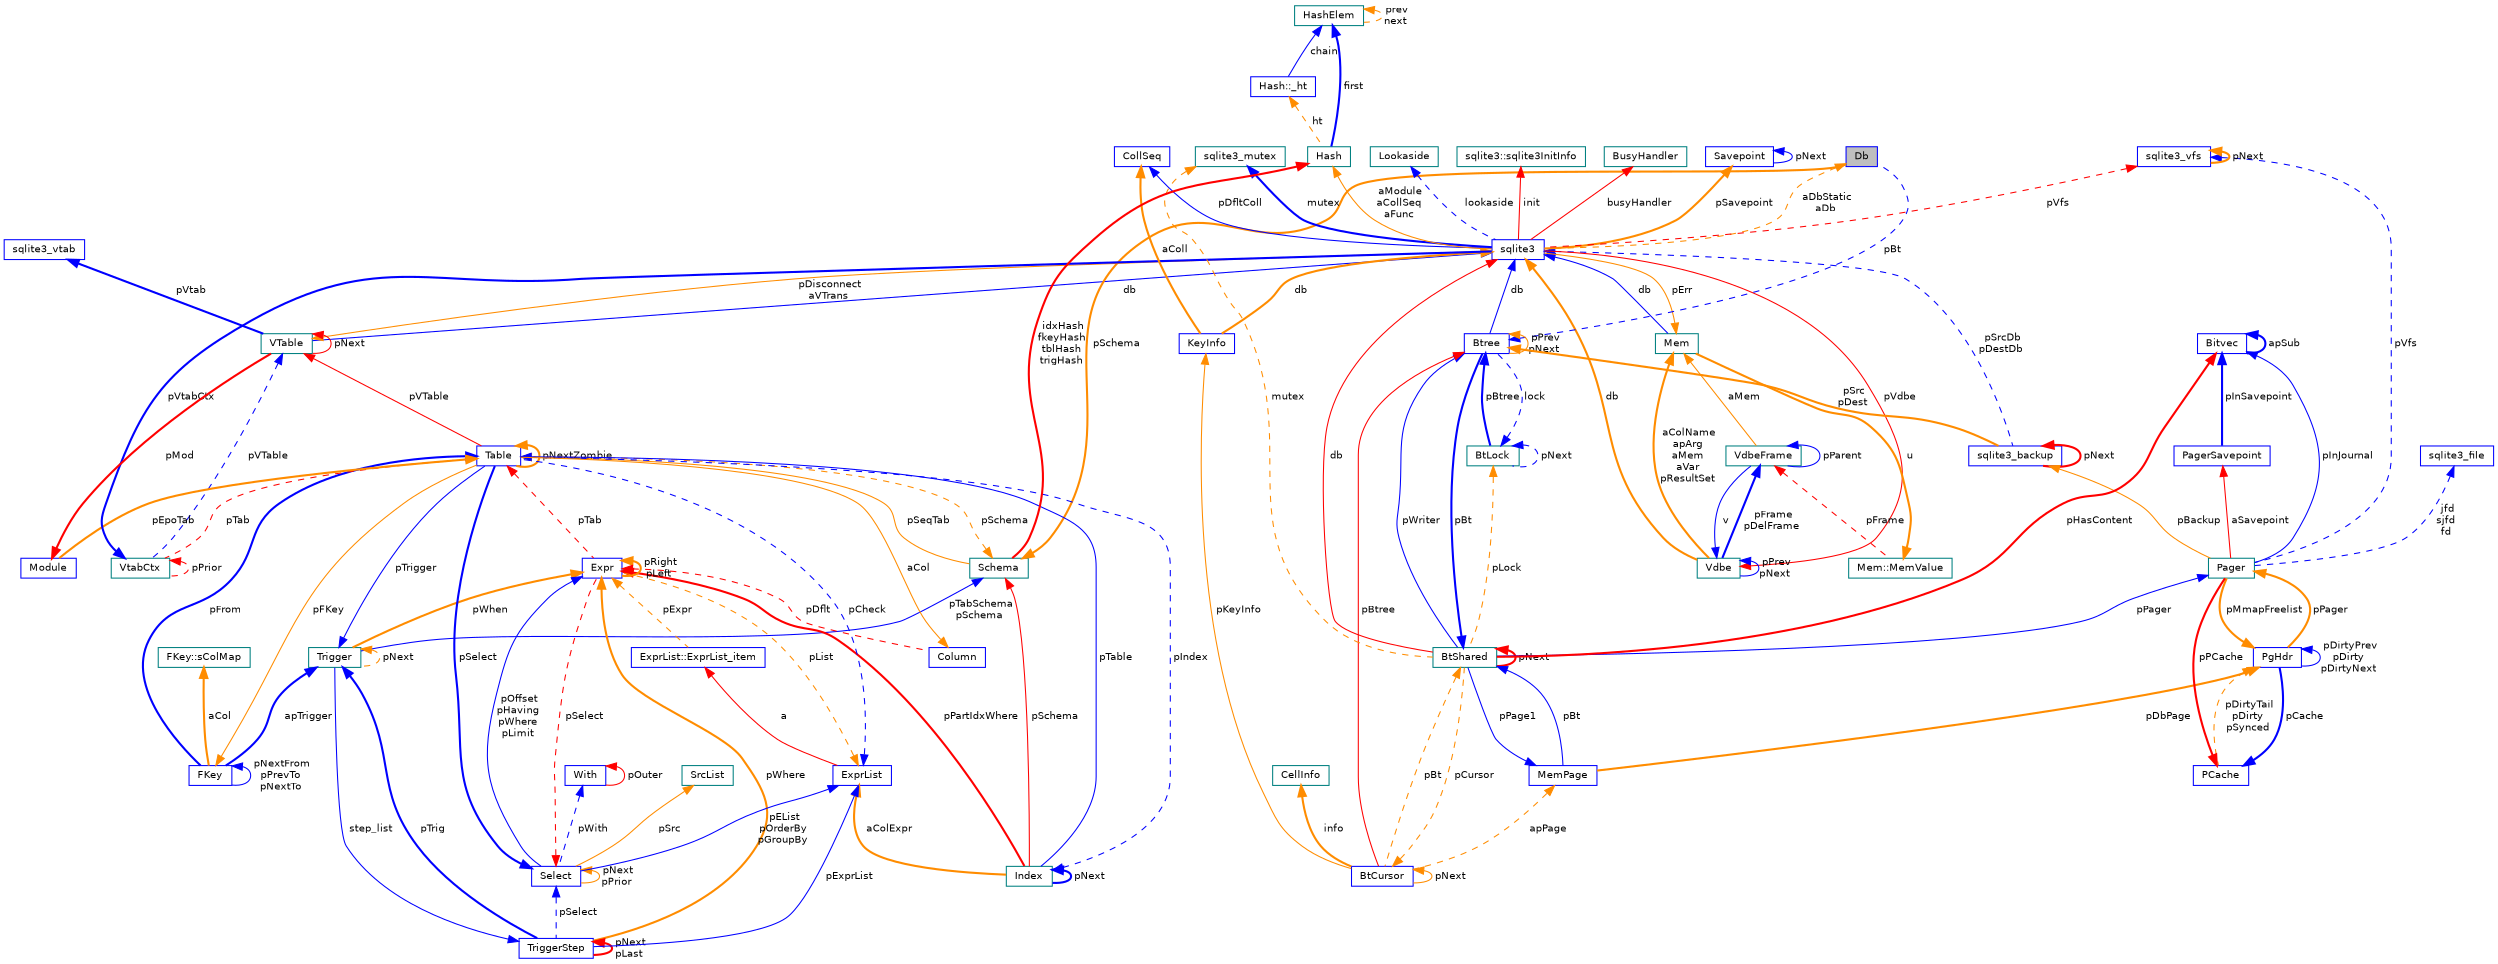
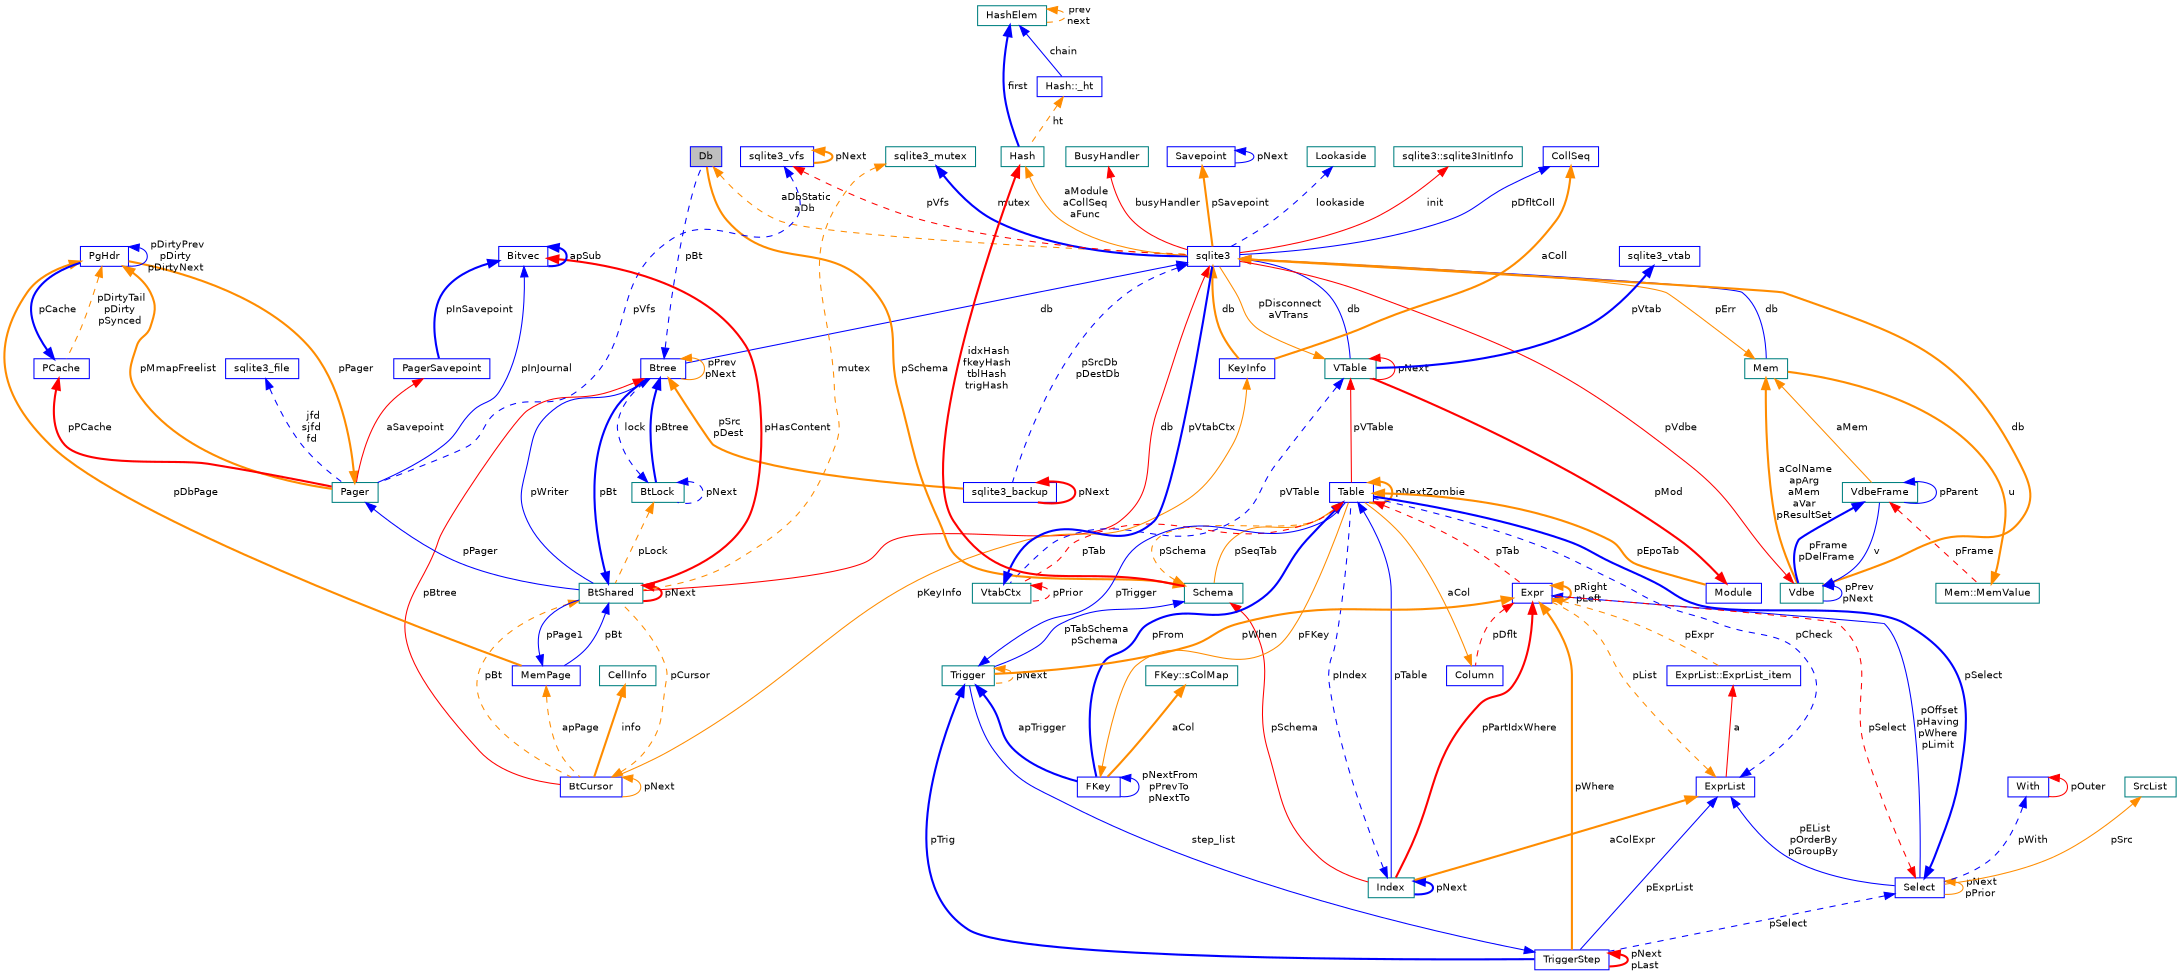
(2140, 505) -> none
